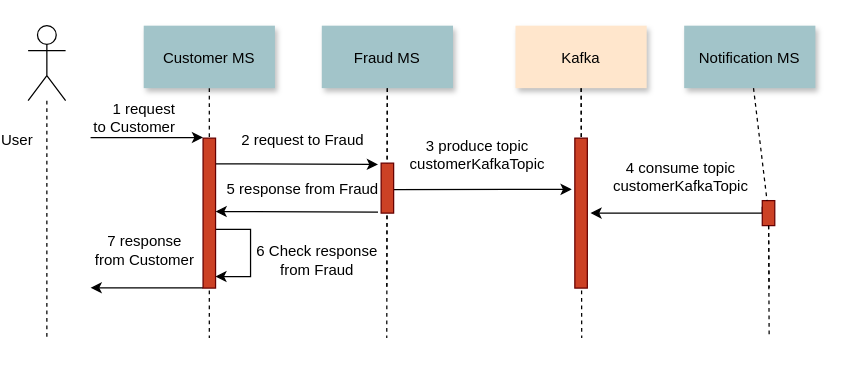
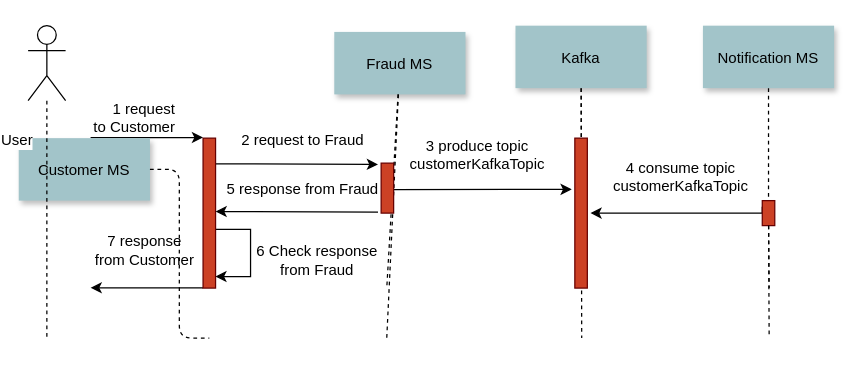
(209, 57) -> (84, 169)
(388, 57) -> (400, 63)
(581, 57) -> (581, 57)
(750, 57) -> (769, 57)
